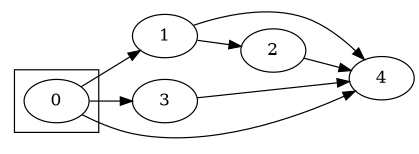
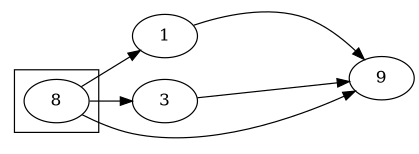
(273, 51) -> none
(382, 78) -> (382, 78)
(57, 101) -> (57, 101)
